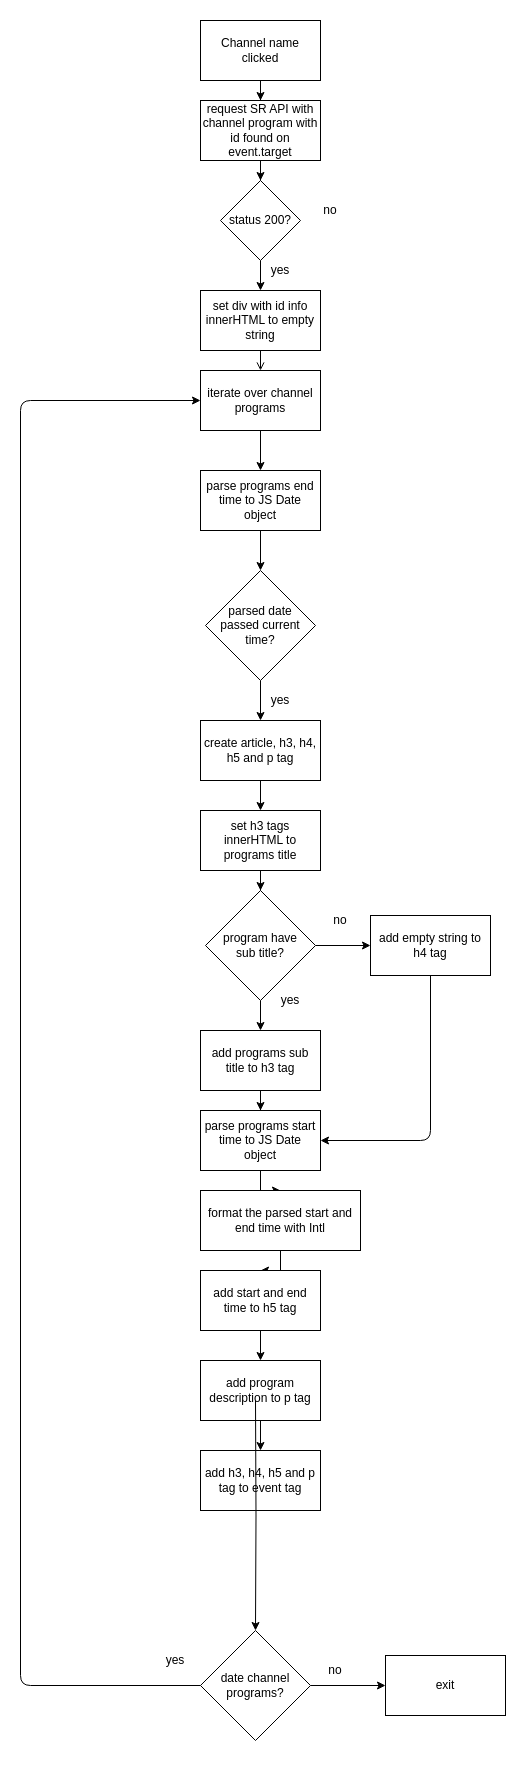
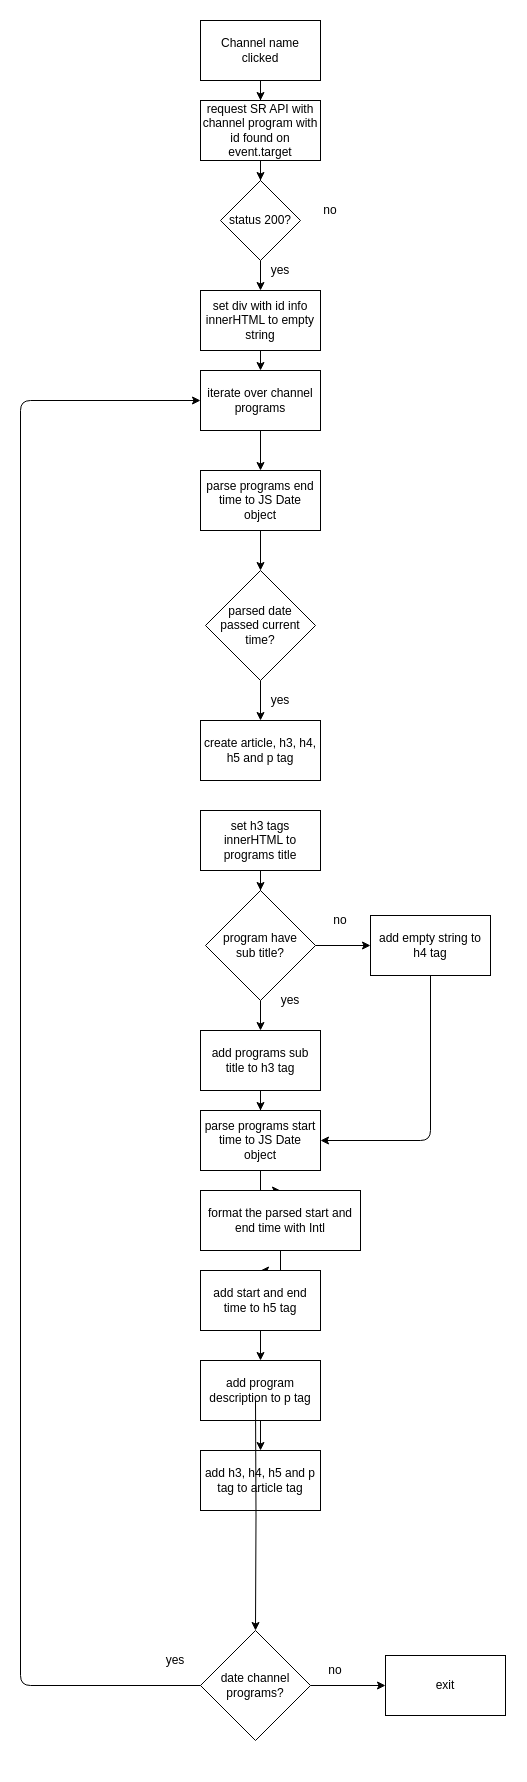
(261, 364) -> (261, 362)
(261, 800) -> none
(261, 1481) -> (261, 1481)
